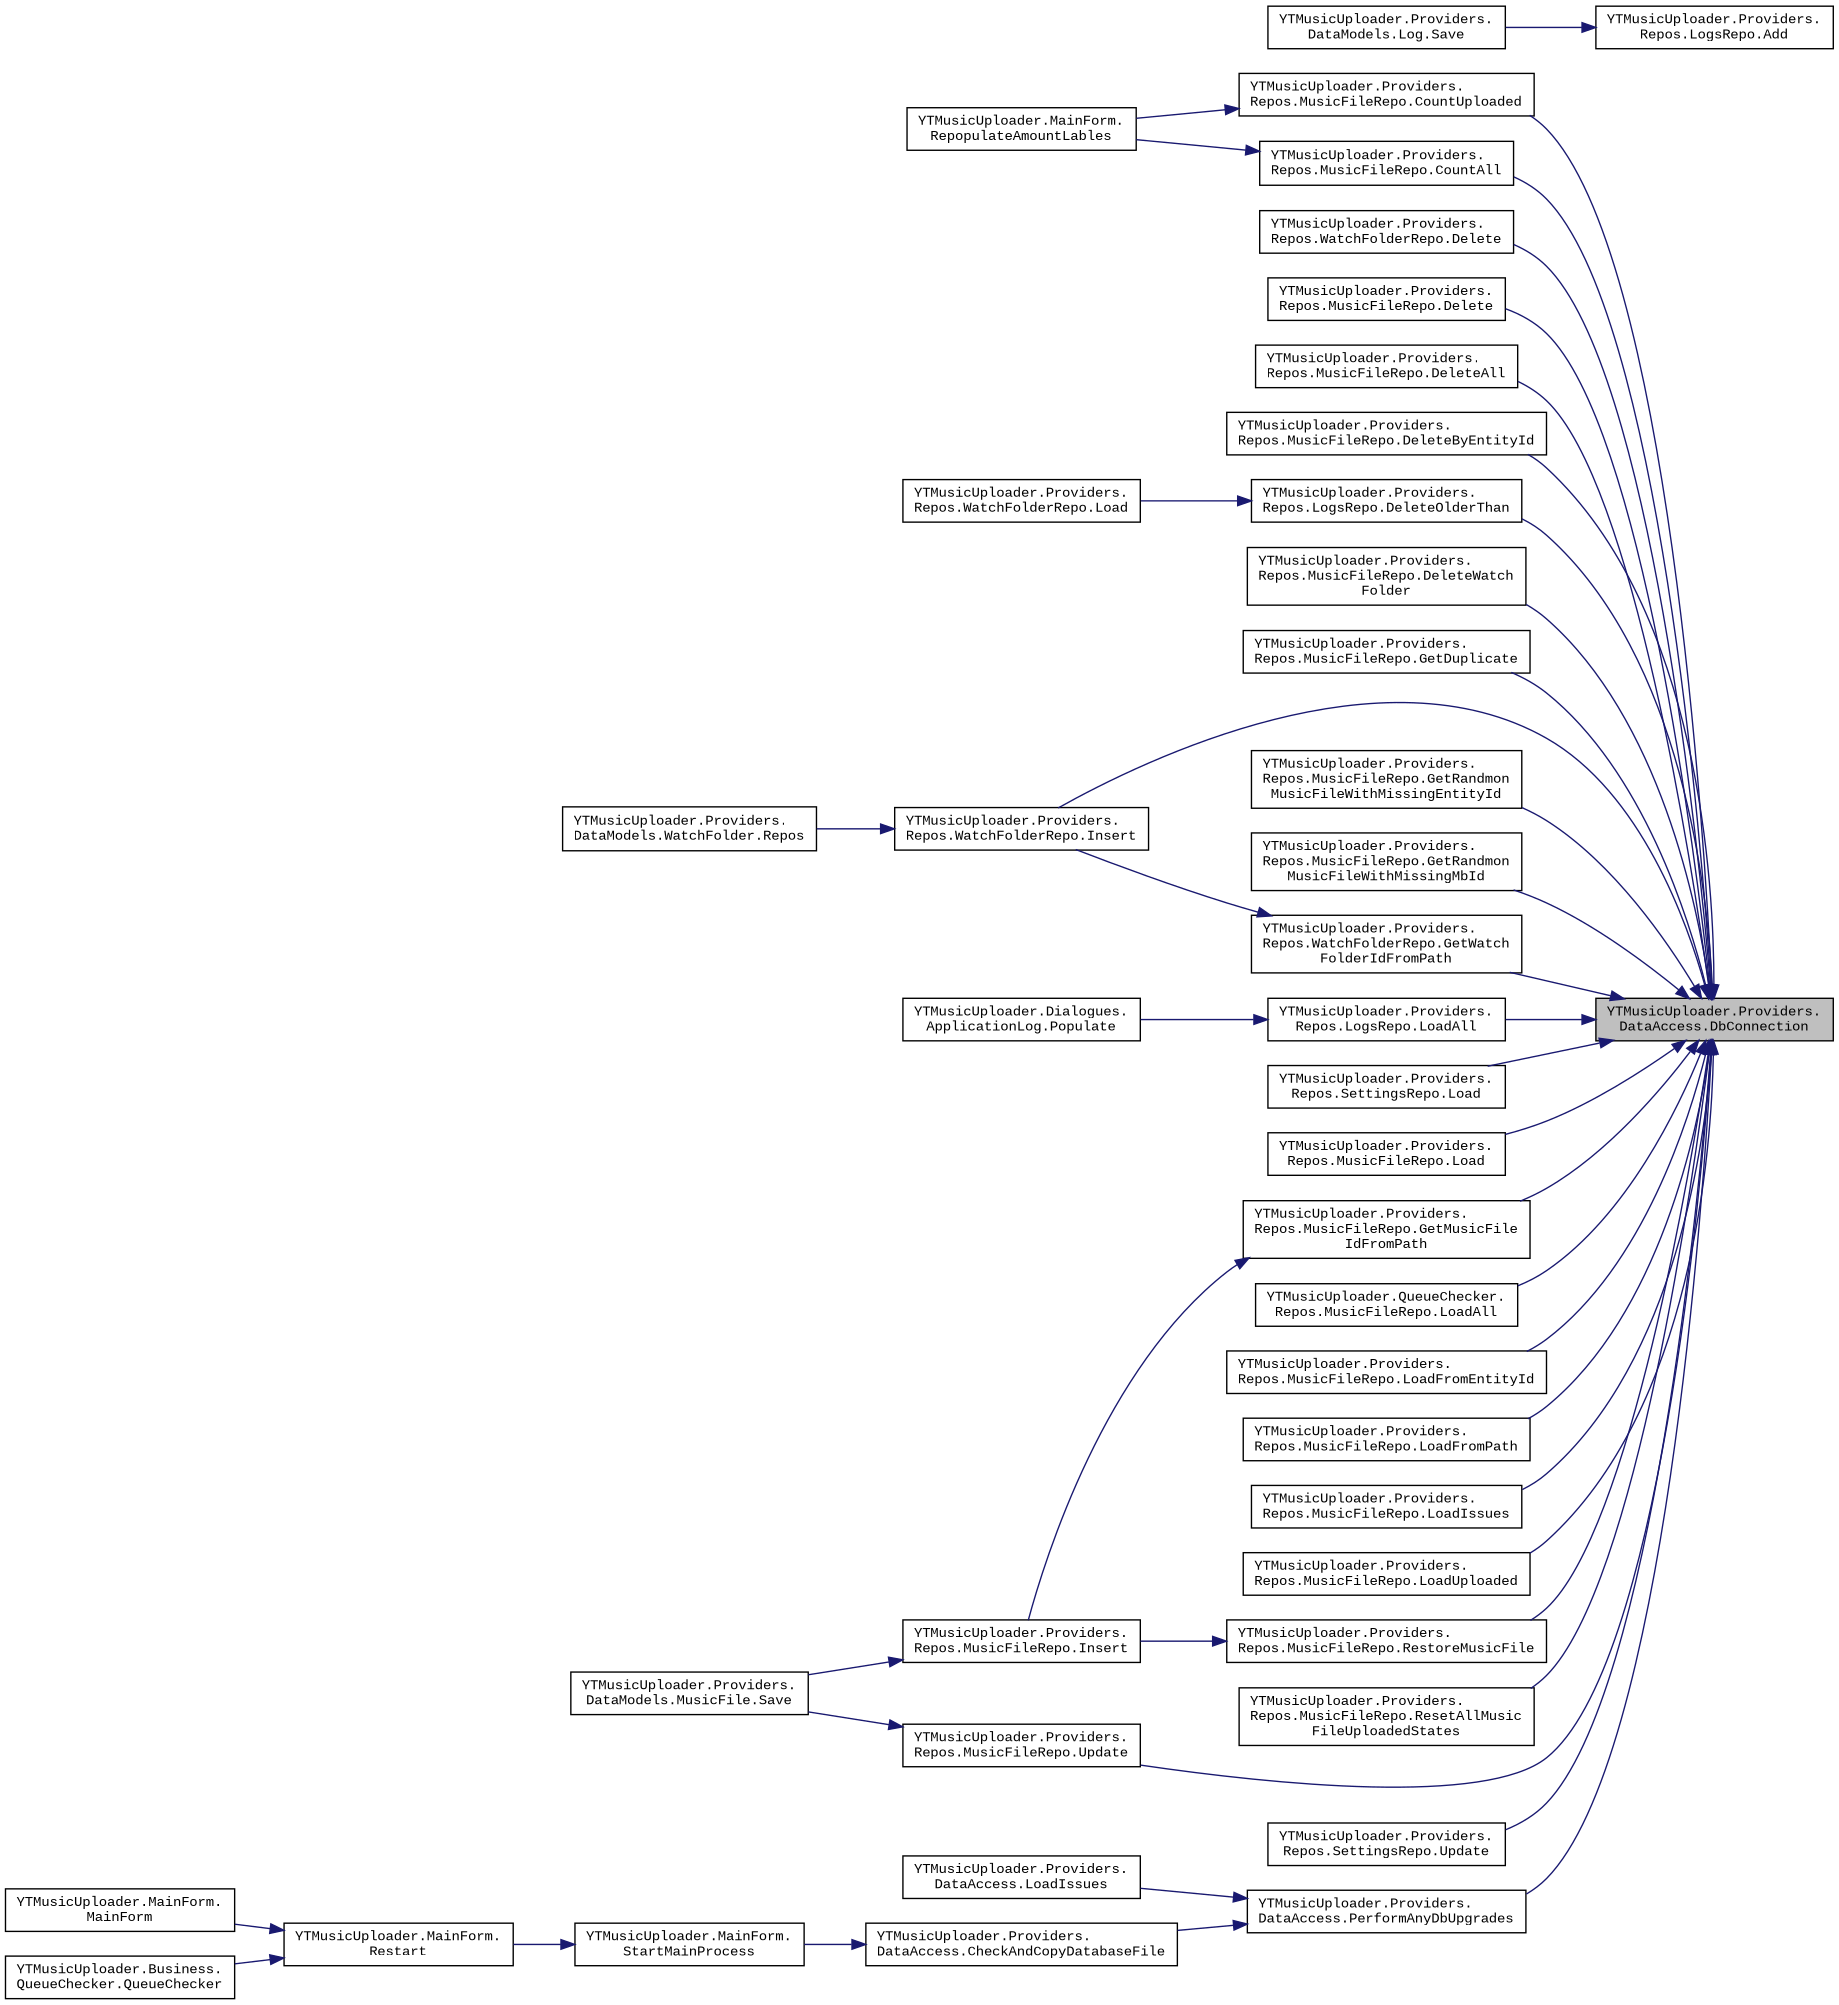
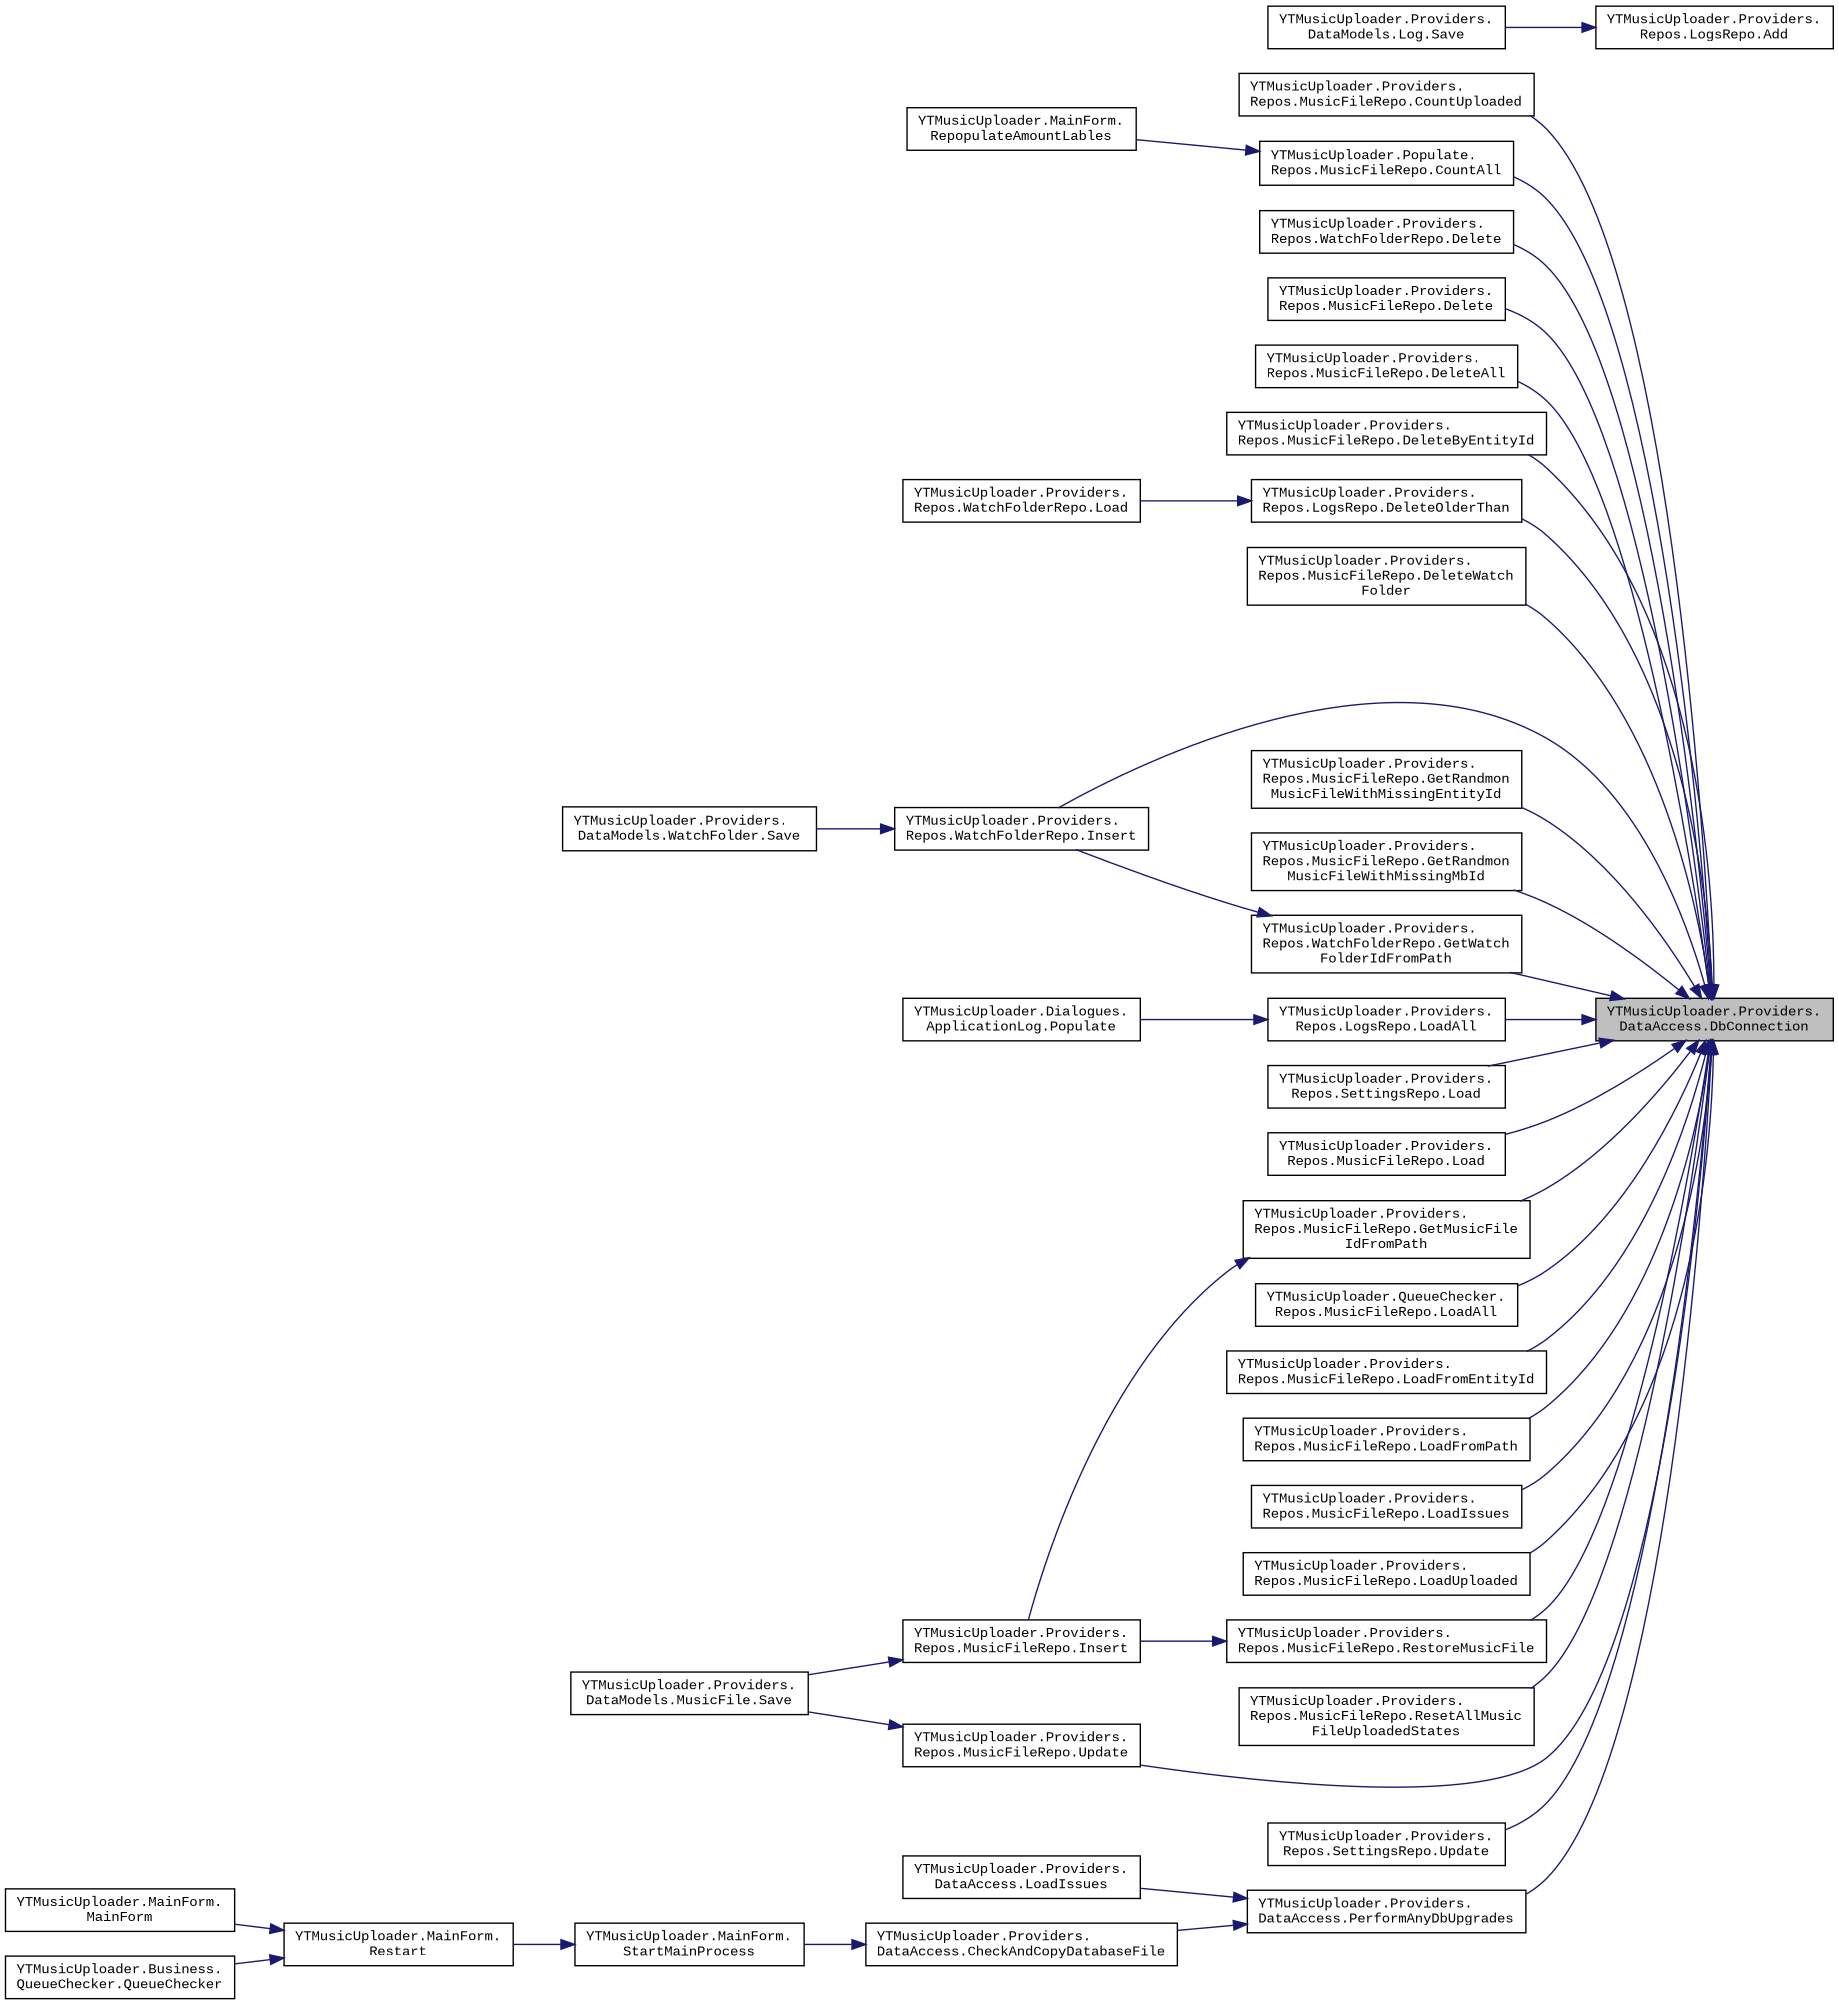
(1181, 114) -> none
(1387, 163) -> (1387, 163)
(1387, 652) -> none
(690, 829) -> (690, 829)
